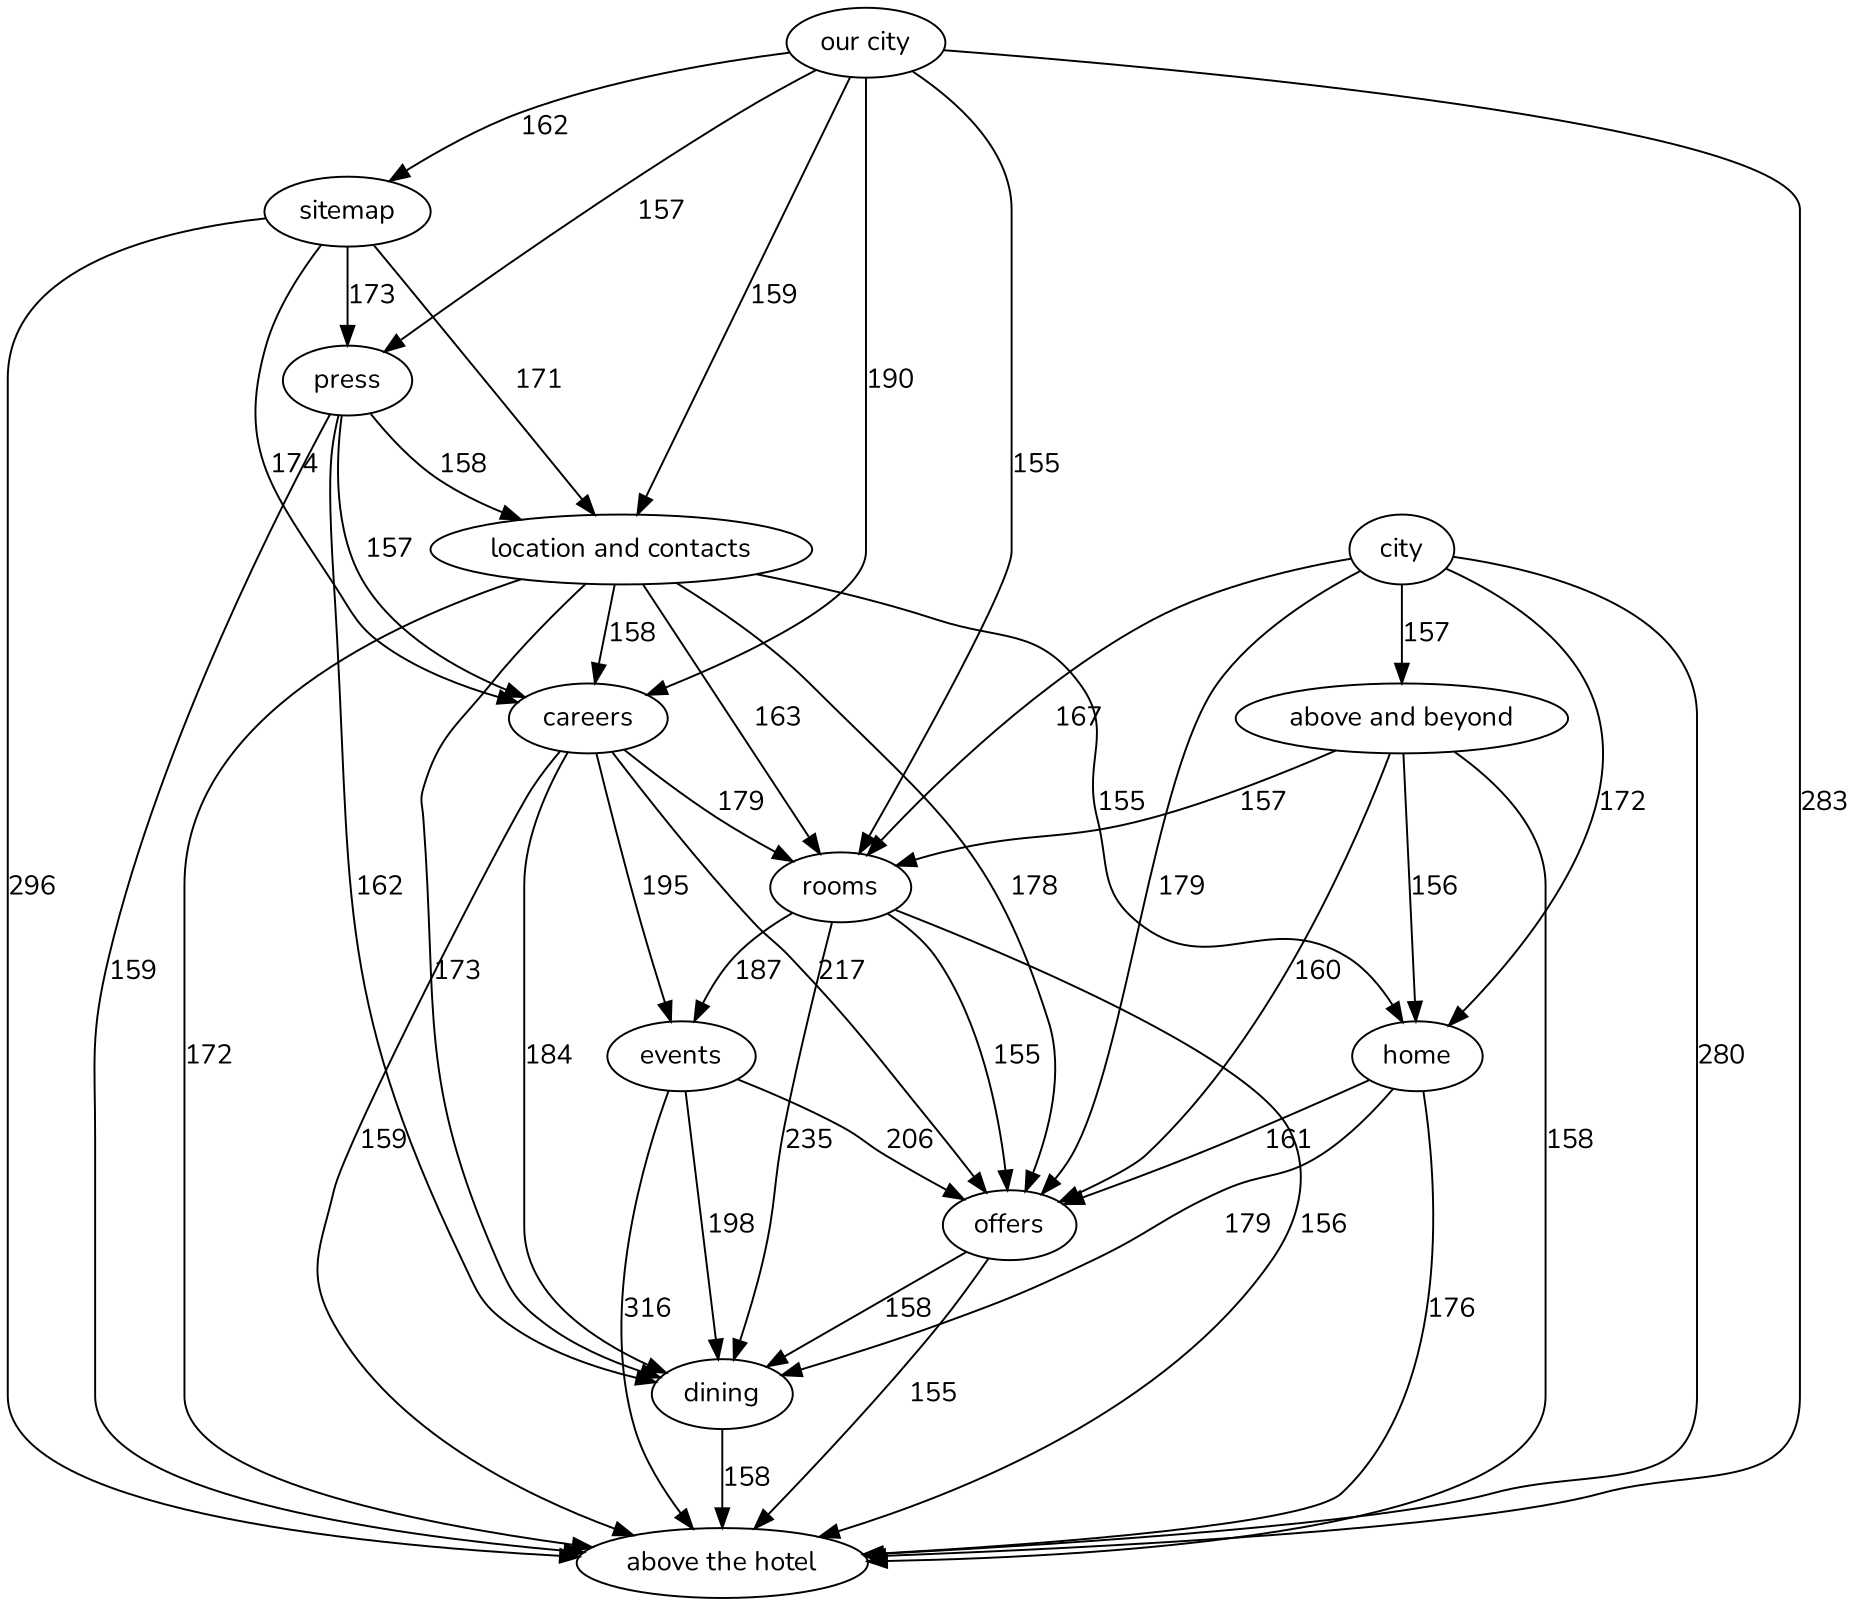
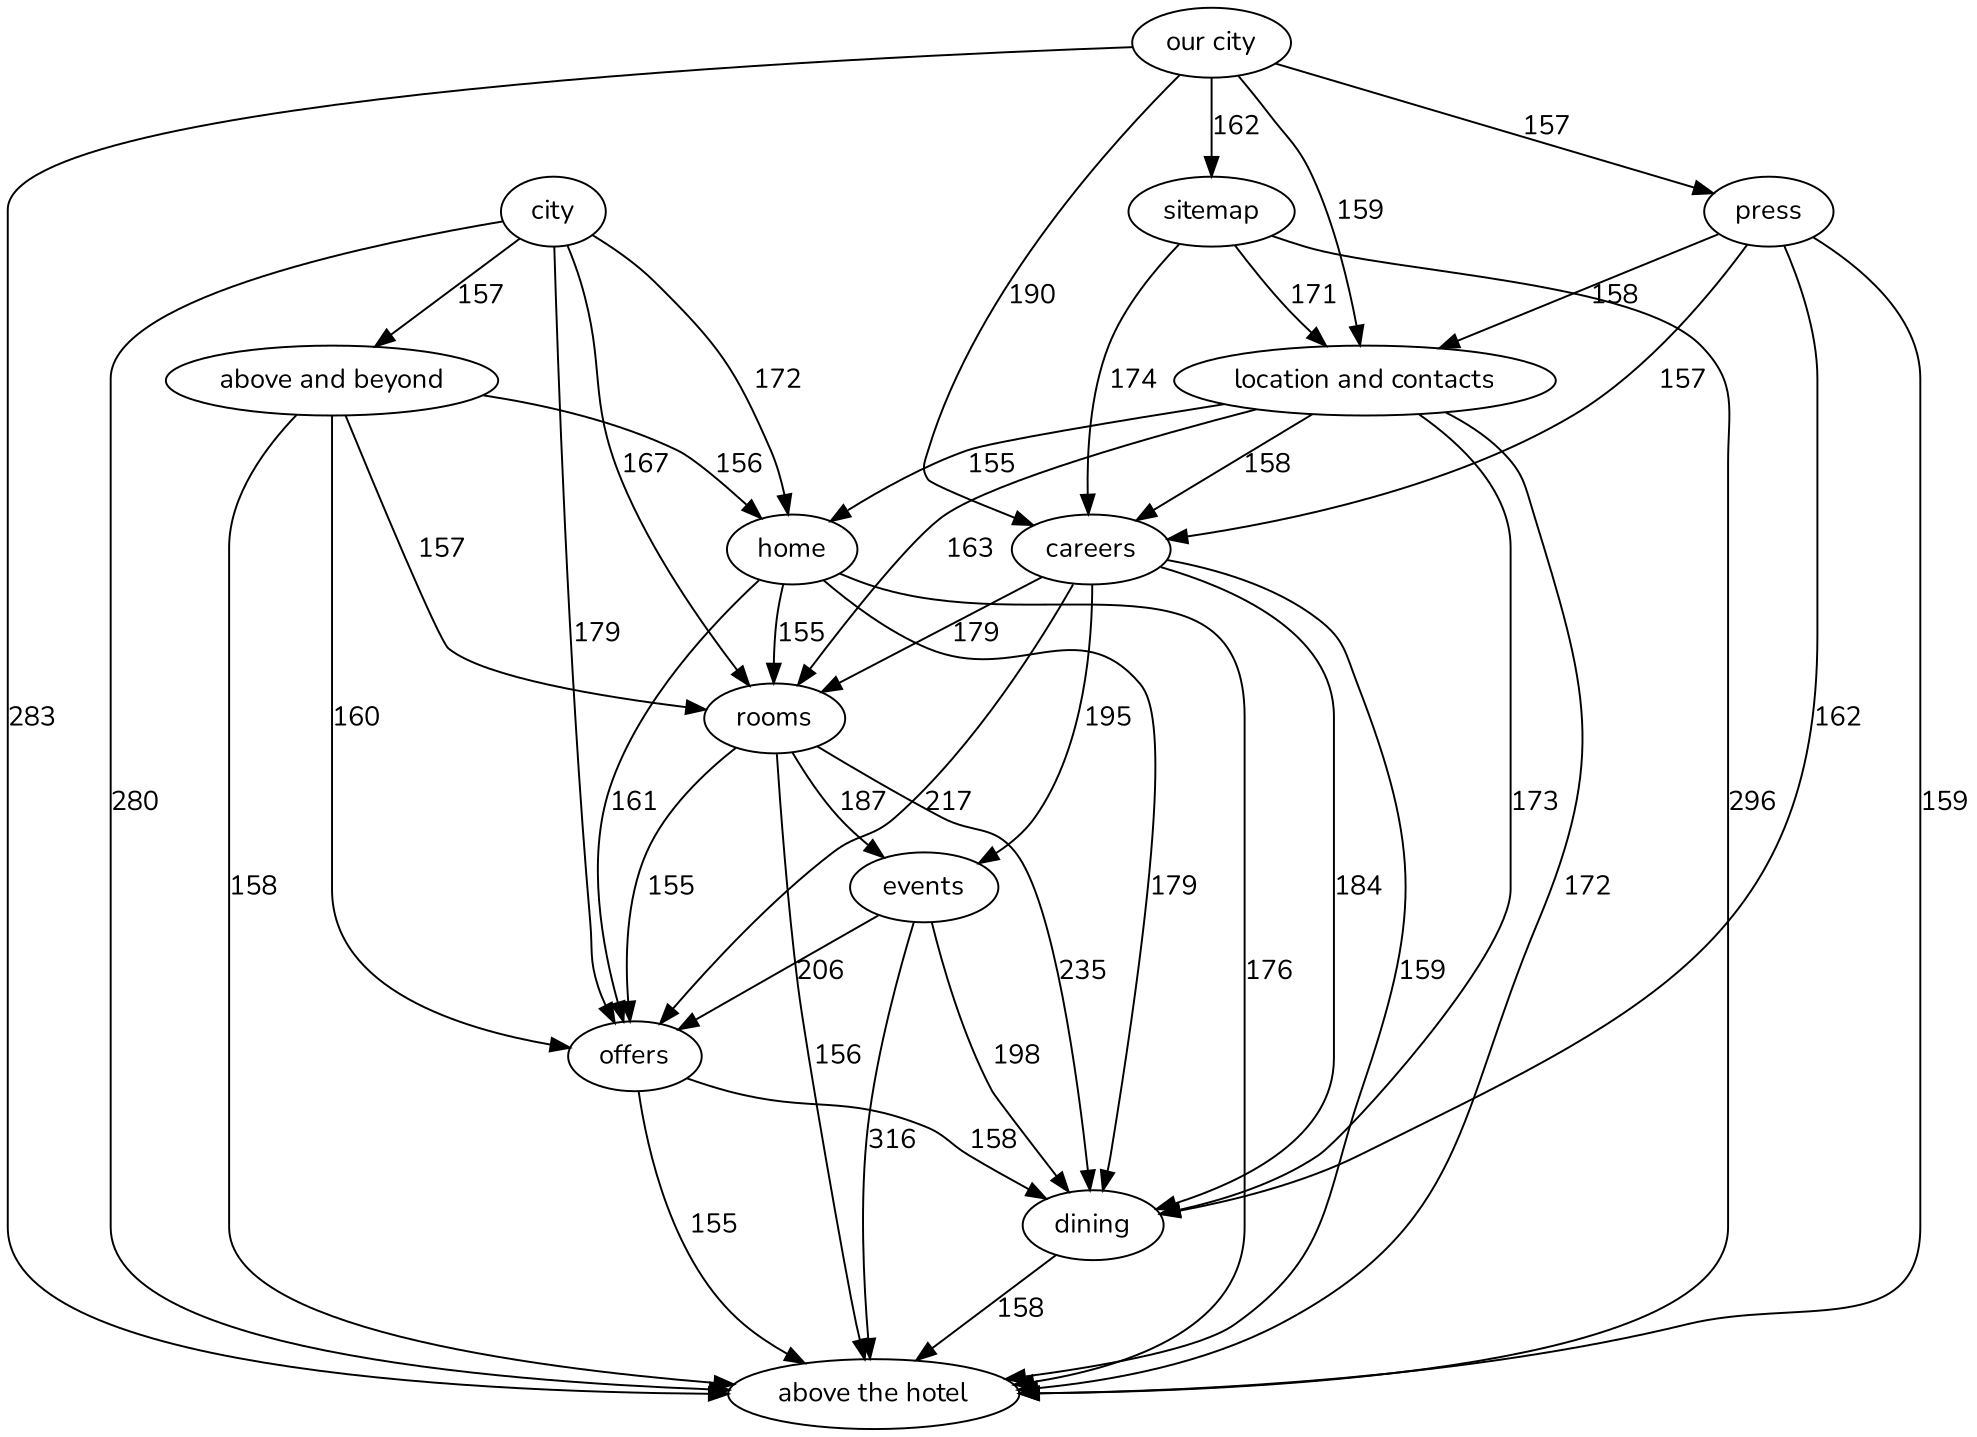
(348, 286) -> none
(1012, 452) -> (776, 624)
(952, 830) -> none
